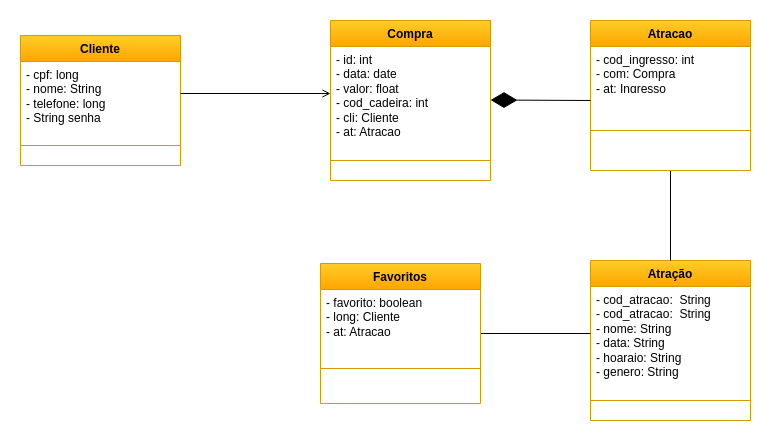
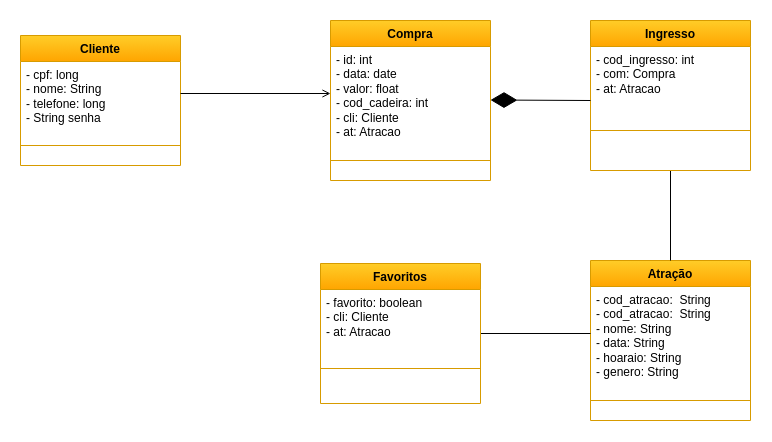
(671, 35) -> (671, 35)
(653, 75) -> (653, 75)
(383, 318) -> (383, 318)
